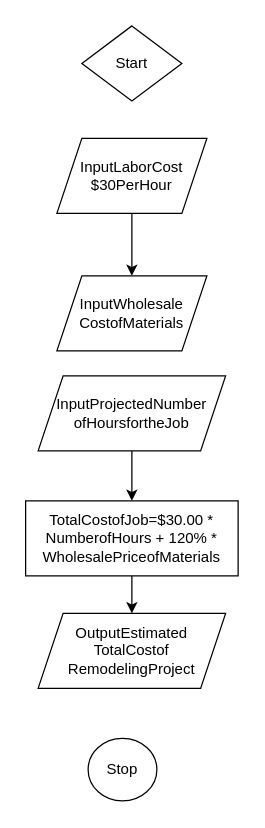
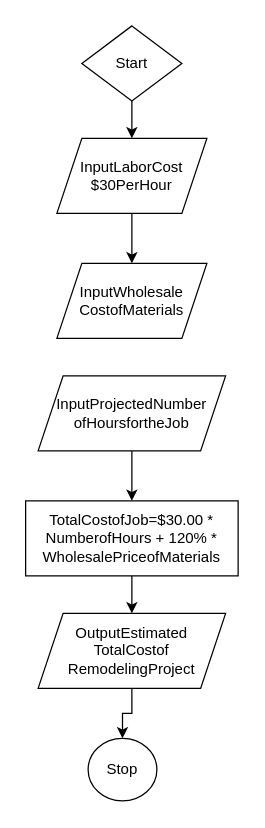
none -> (132, 124)
(132, 313) -> (132, 301)
none -> (132, 713)
